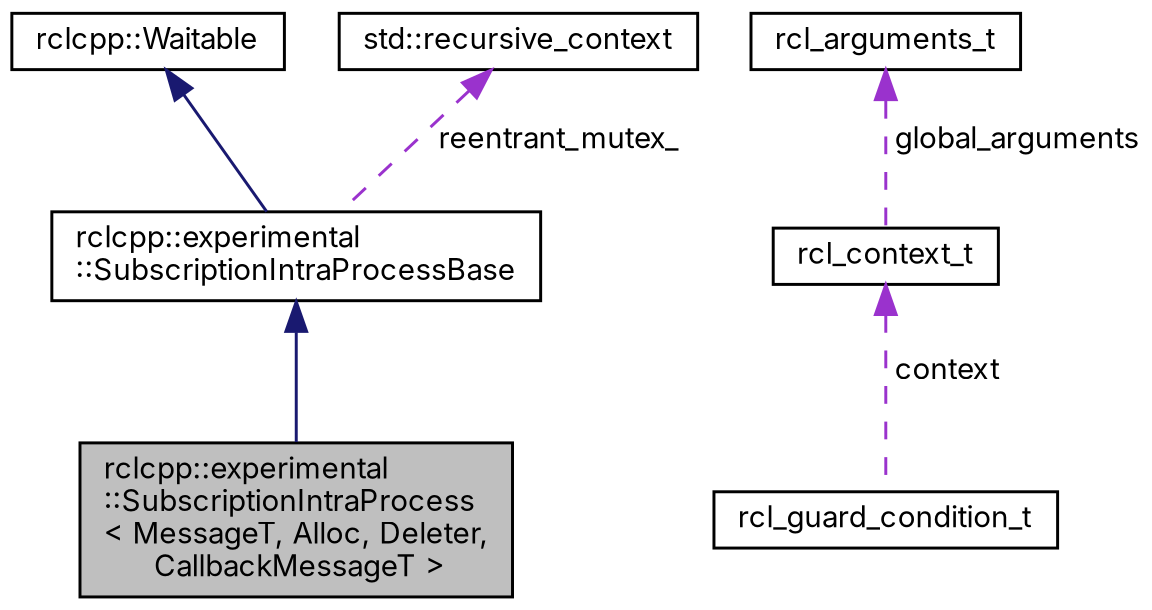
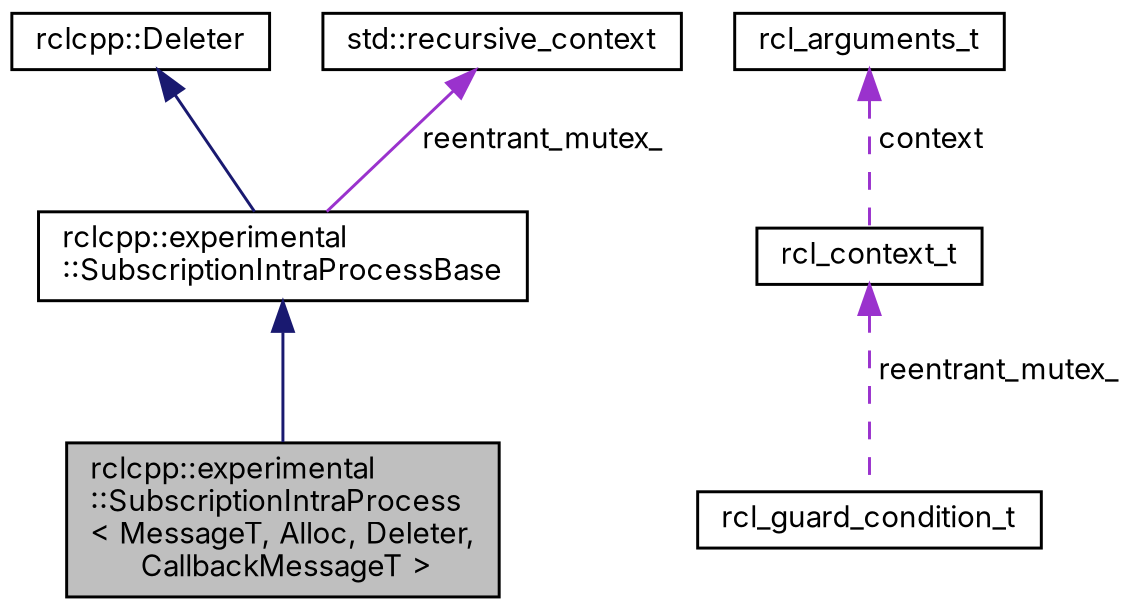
(148, 41) -> (141, 41)
(1013, 141) -> (927, 141)
(405, 151) -> (390, 151)
(944, 372) -> (995, 372)
